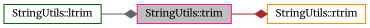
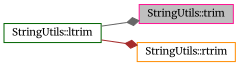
(243, 14) -> (113, 42)
